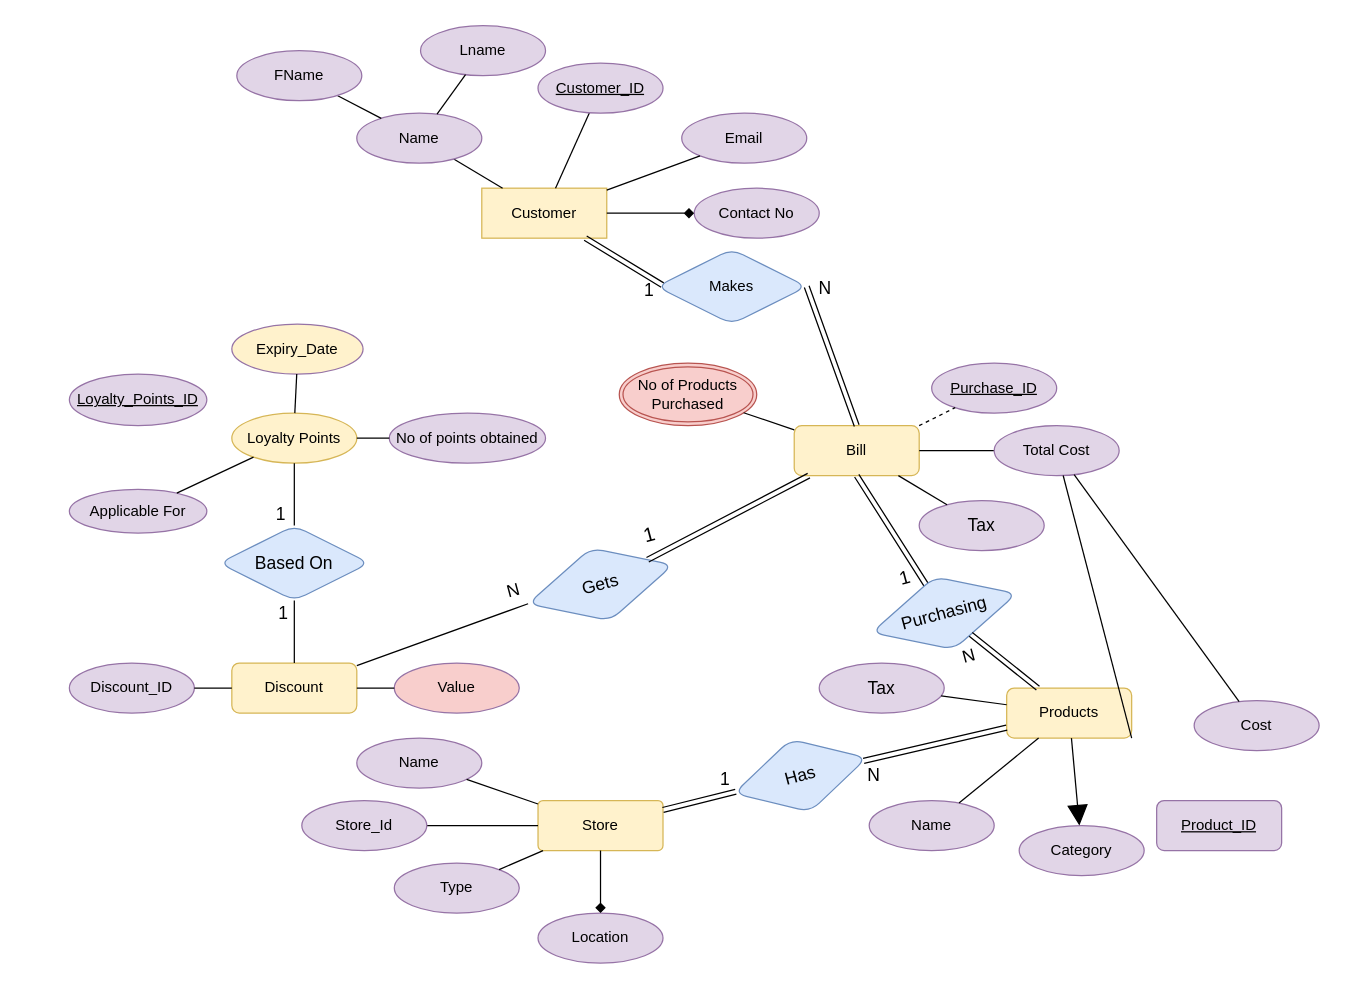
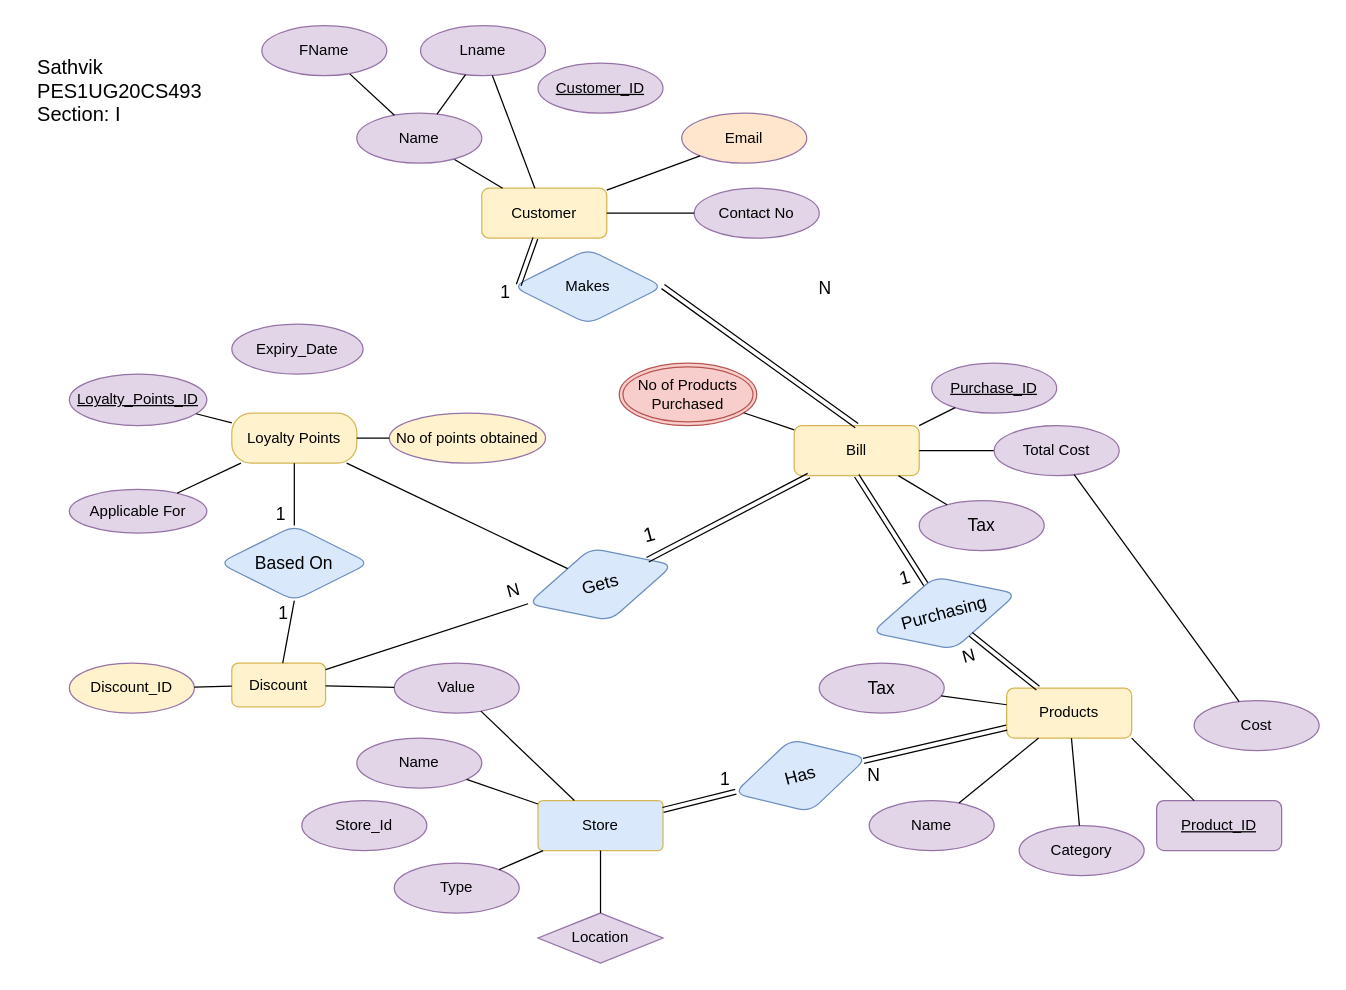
(299, 76) -> (324, 51)
none -> (119, 91)
(744, 138) -> (744, 138)
(573, 150) -> (513, 131)
(544, 213) -> (544, 213)
(684, 213) -> (688, 213)
(732, 287) -> (588, 287)
(298, 349) -> (298, 349)
(296, 394) -> (458, 516)
(937, 417) -> (937, 417)
none -> (215, 418)
(294, 438) -> (294, 438)
(468, 438) -> (468, 438)
(1097, 605) -> (1164, 770)
(132, 688) -> (132, 688)
(294, 688) -> (279, 685)
(457, 688) -> (457, 688)
(1078, 805) -> (1078, 813)
(483, 826) -> (527, 755)
(601, 826) -> (601, 826)
(601, 902) -> (601, 907)
(601, 938) -> (601, 938)
